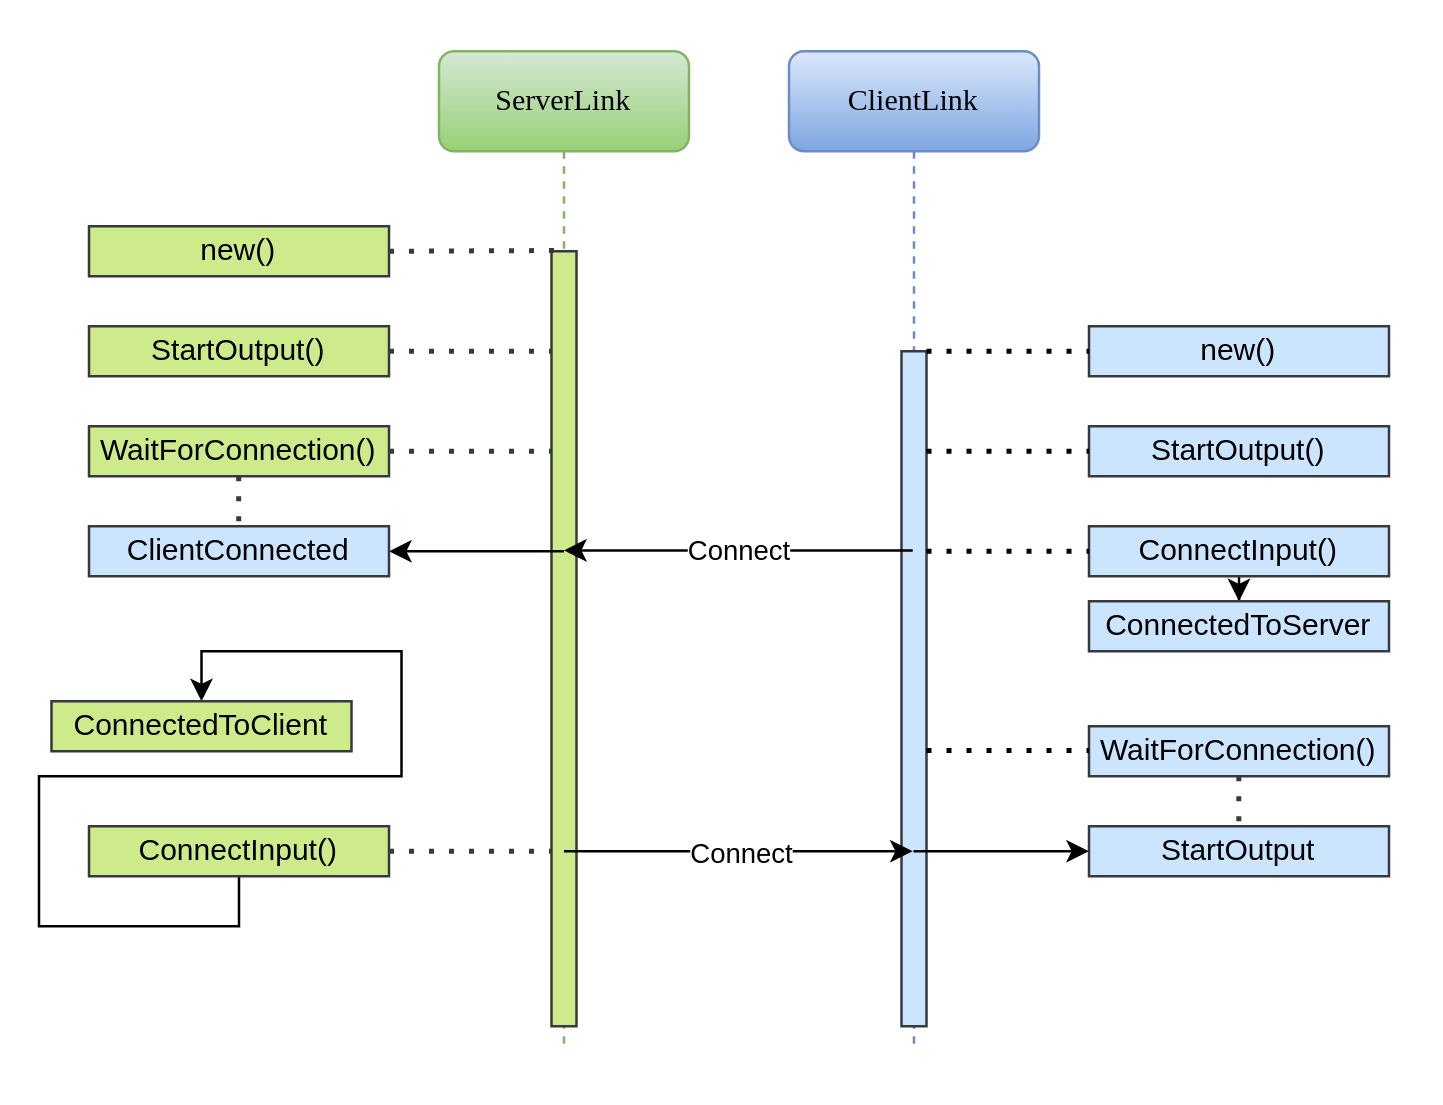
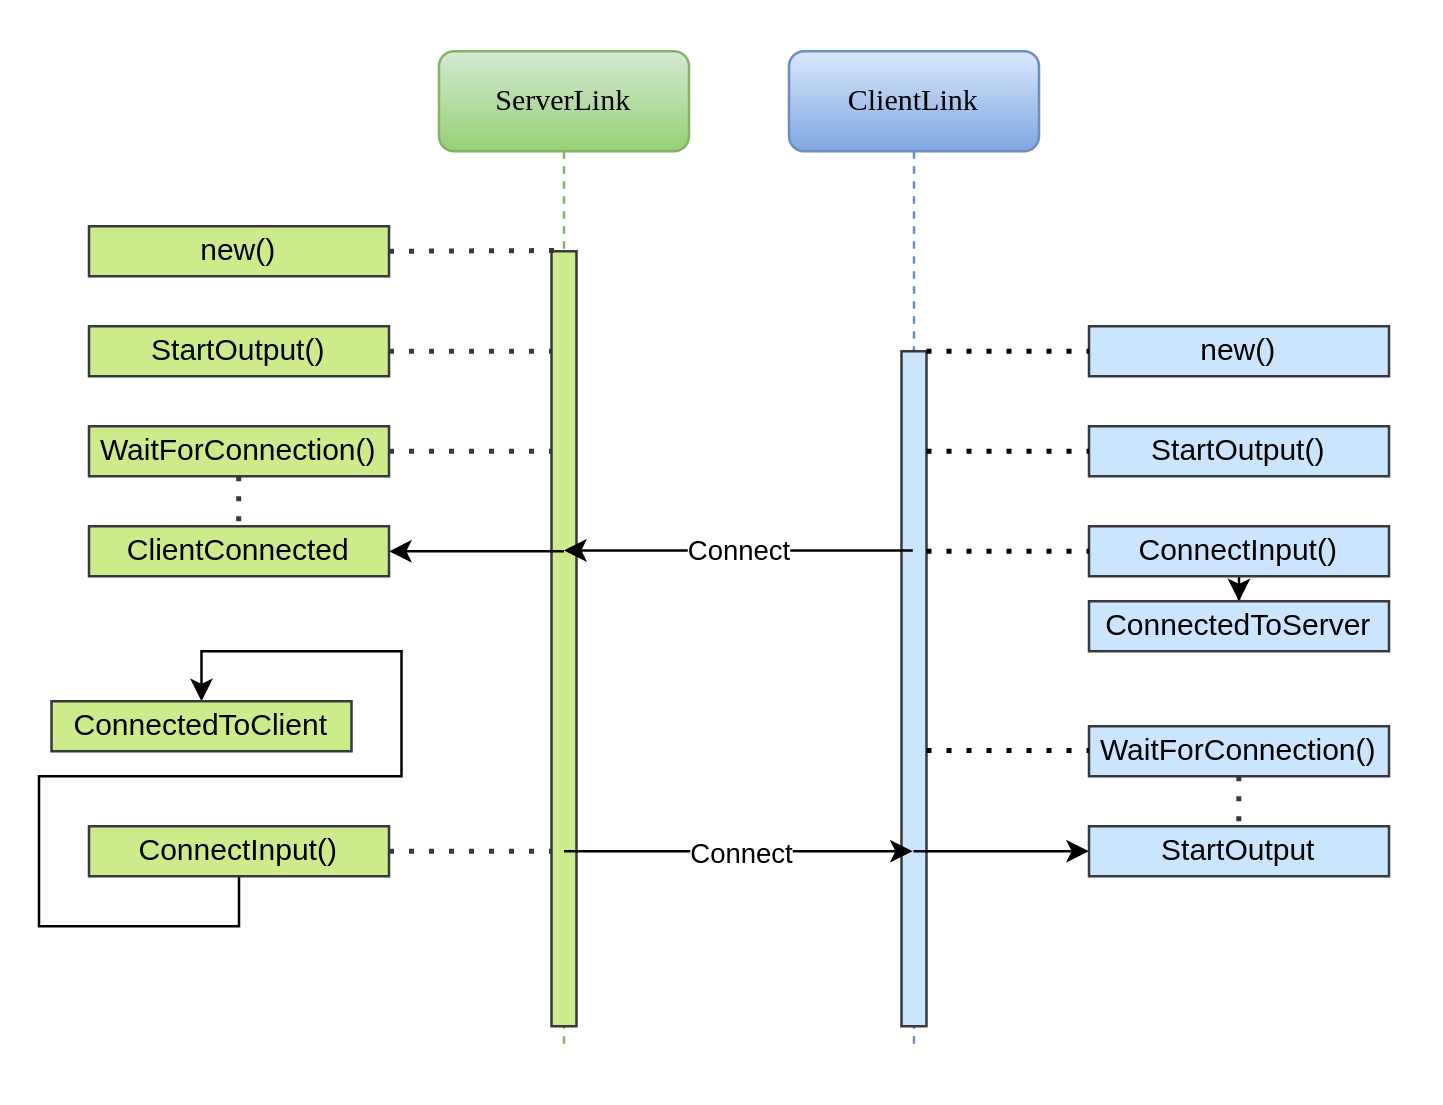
(239, 551) -> (239, 551)
